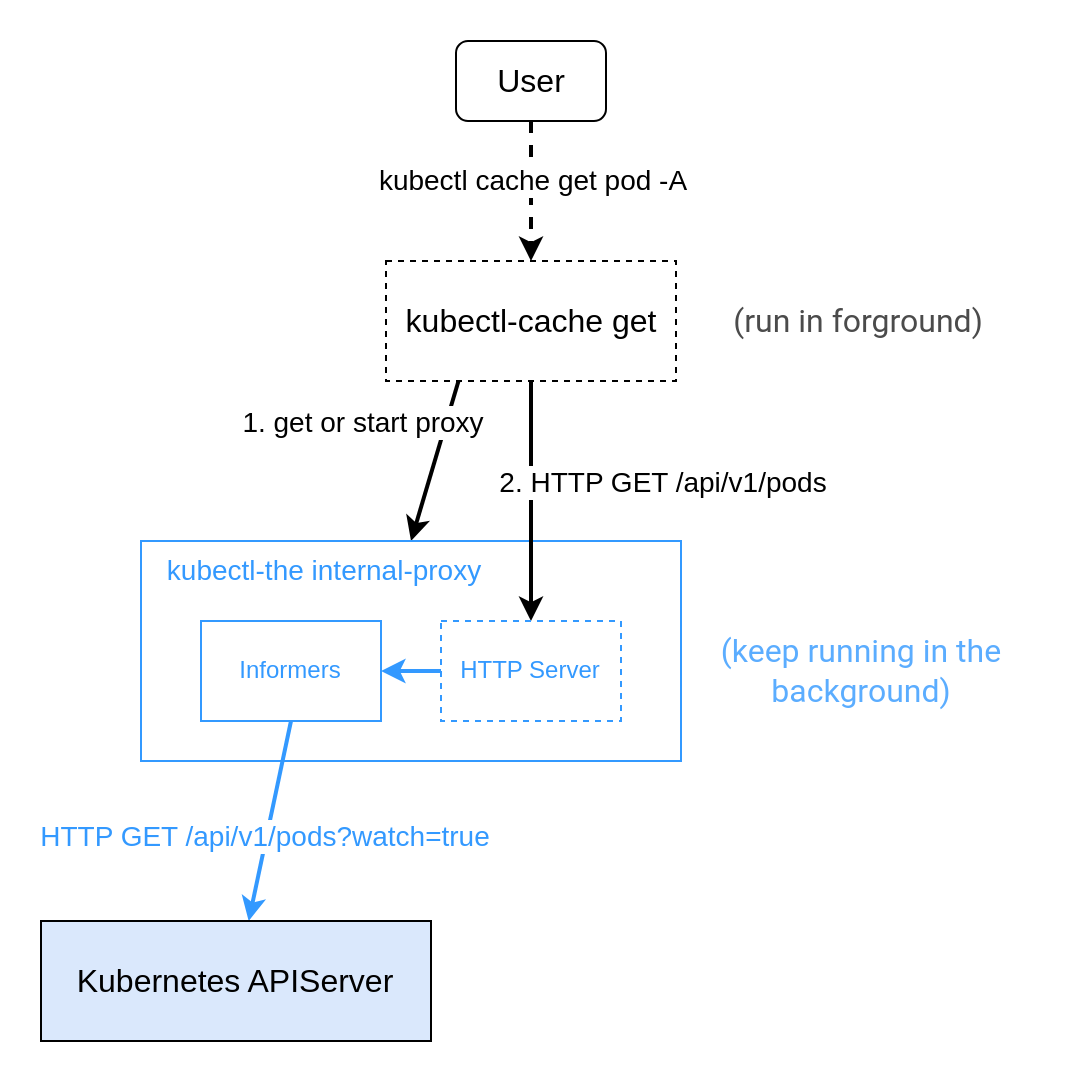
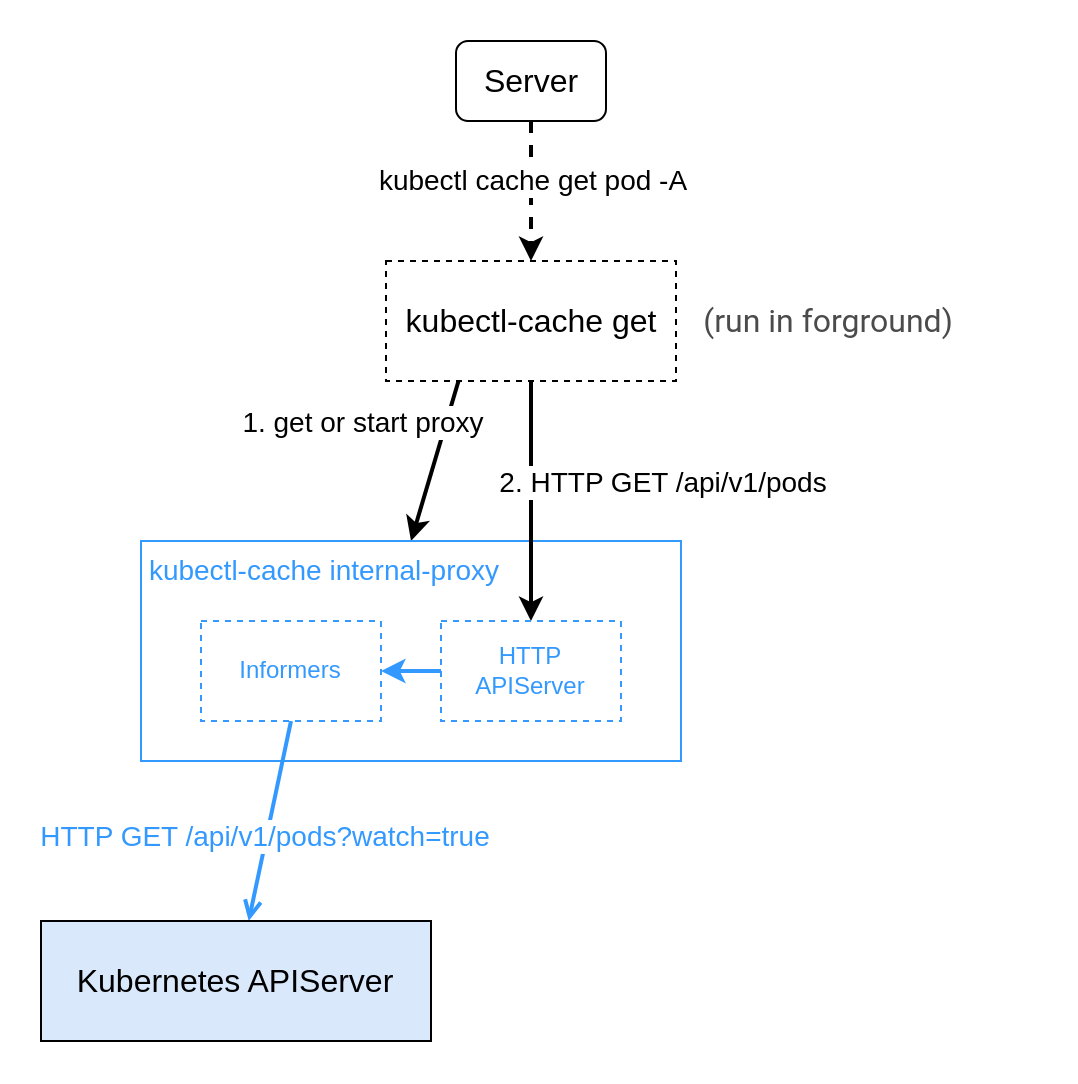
(532, 81) -> (532, 81)
(859, 321) -> (829, 321)
(325, 571) -> (325, 571)
(291, 671) -> (291, 671)
(531, 671) -> (531, 671)
(862, 671) -> none
(253, 902) -> (252, 904)
